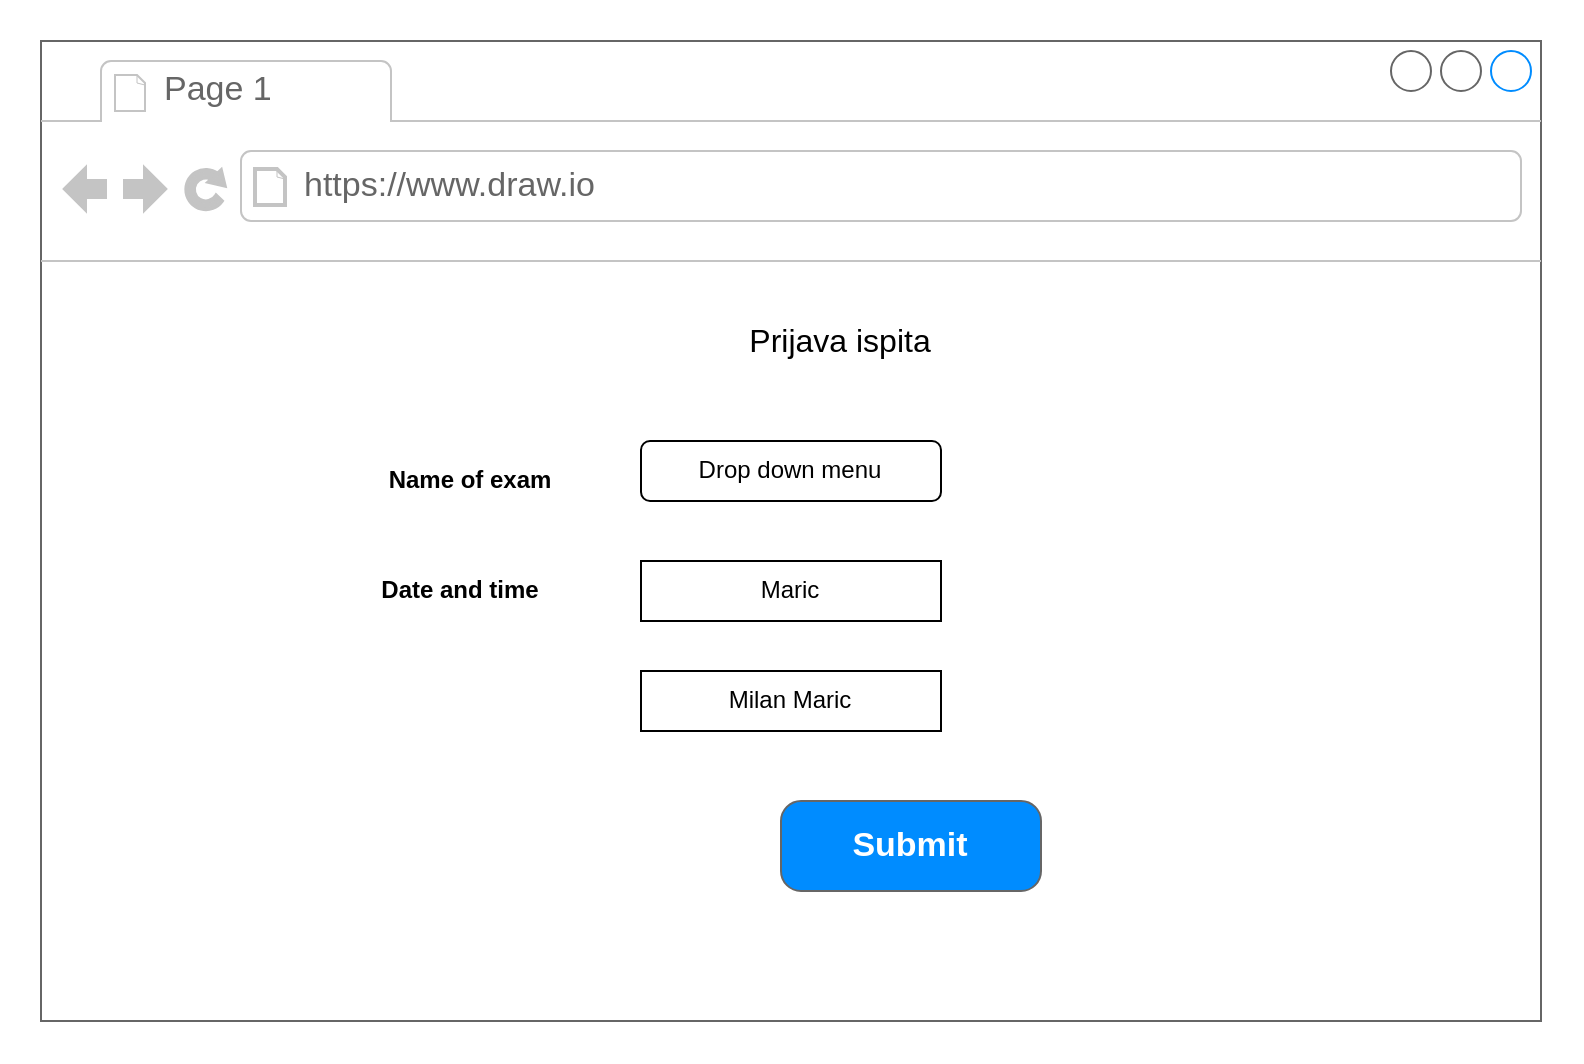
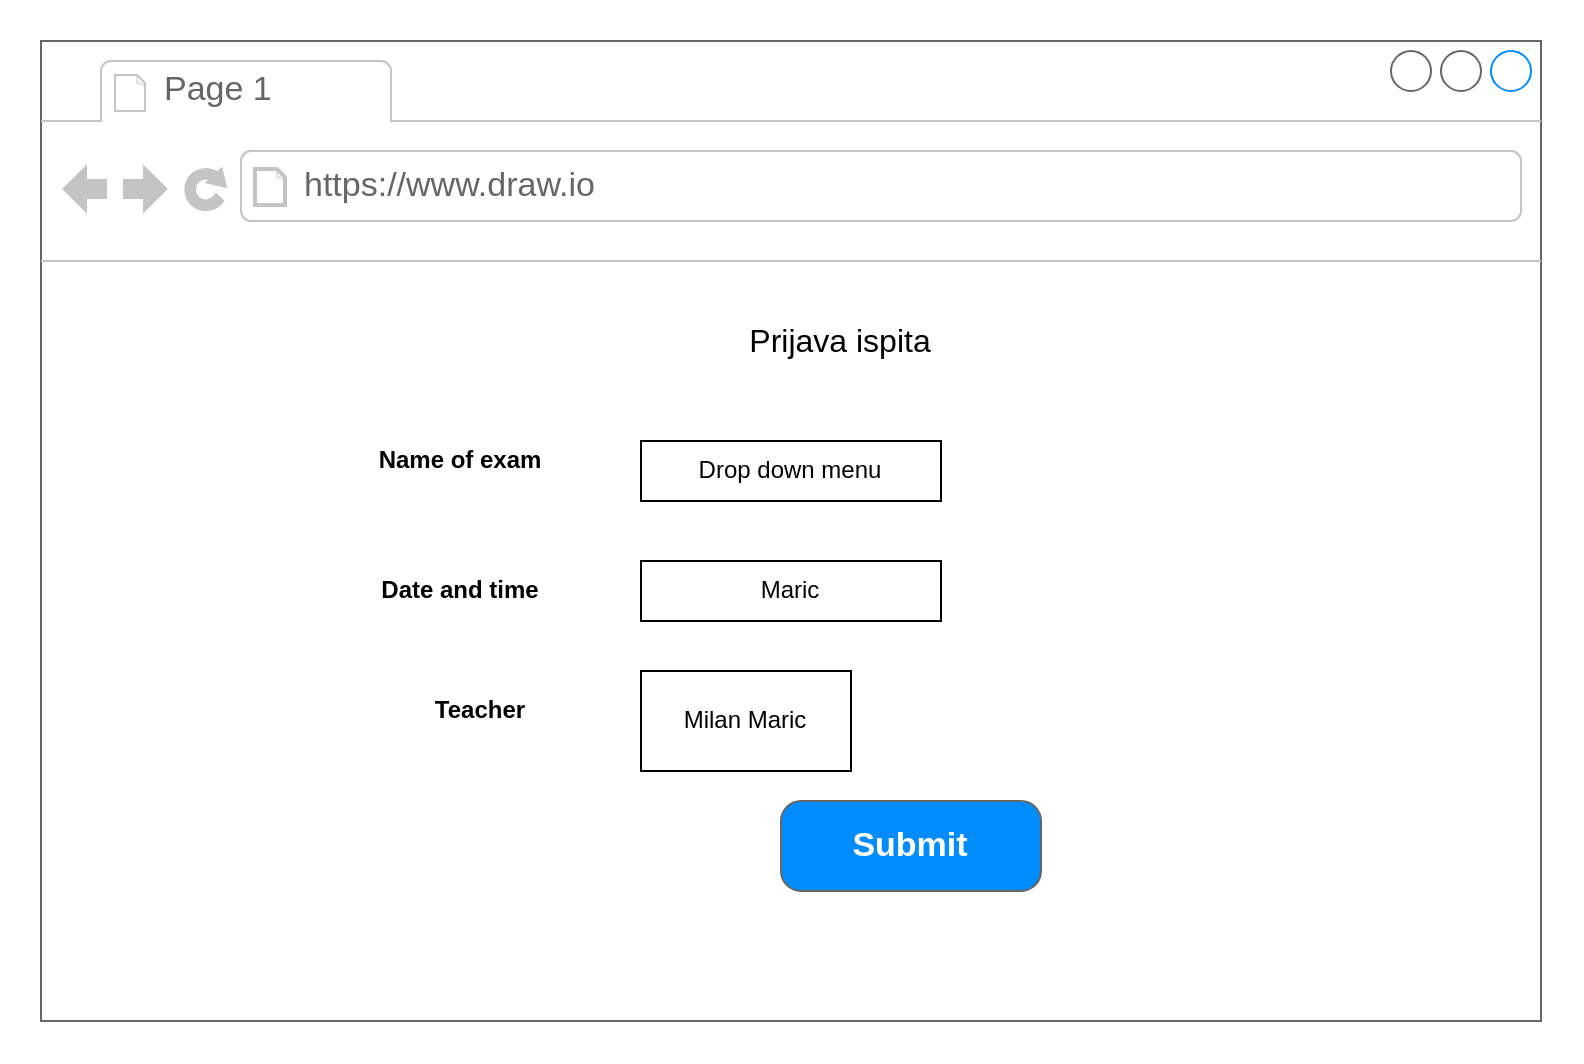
(791, 471) -> (791, 471)
(471, 481) -> (461, 461)
(791, 701) -> (746, 721)
none -> (481, 711)
